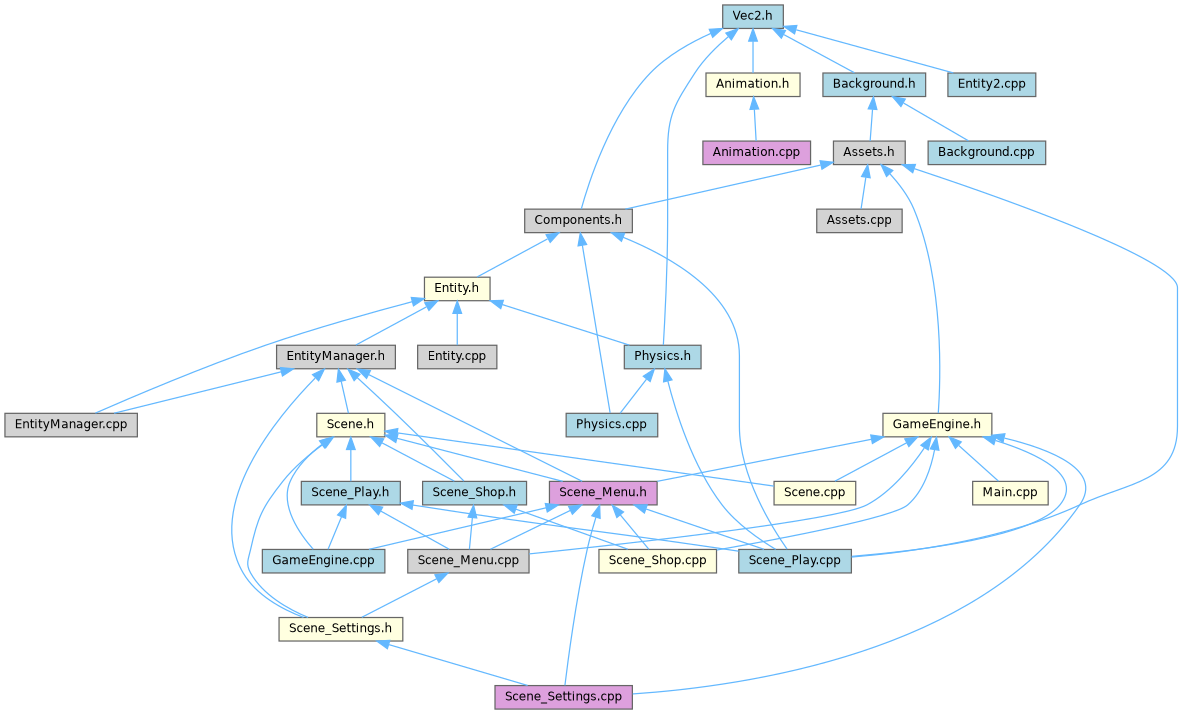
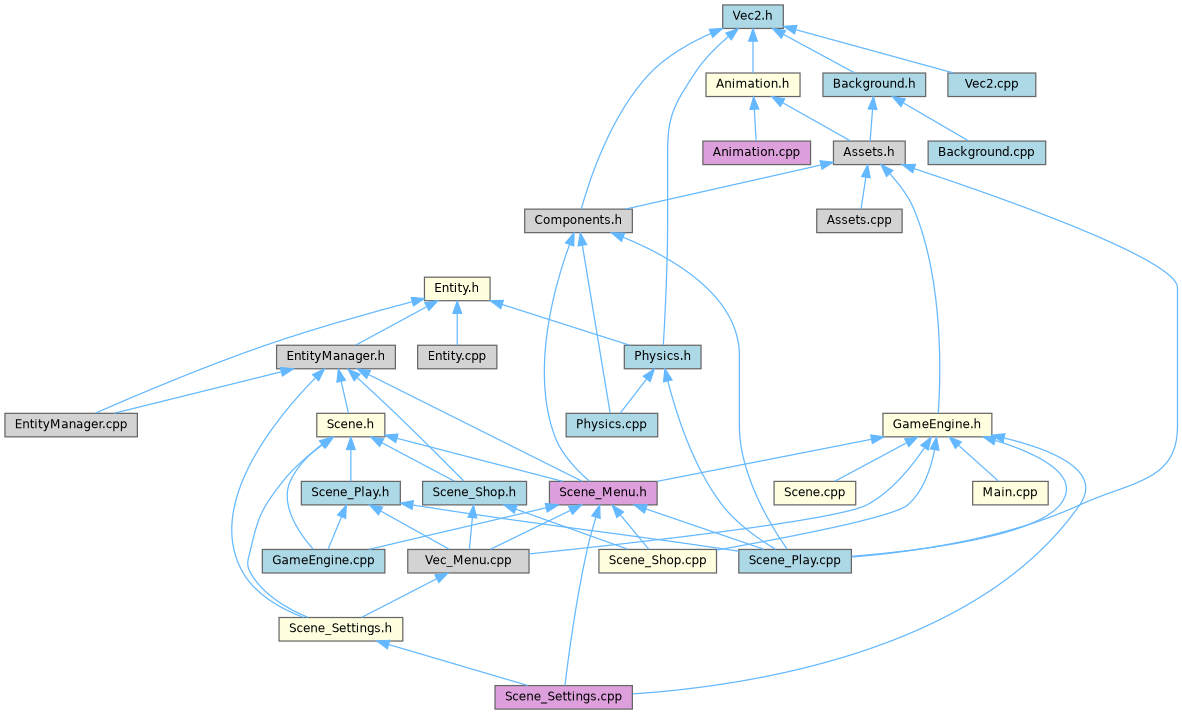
(992, 85) -> (992, 85)
none -> (817, 122)
(512, 258) -> (545, 368)
(586, 460) -> none
(468, 561) -> (468, 561)
